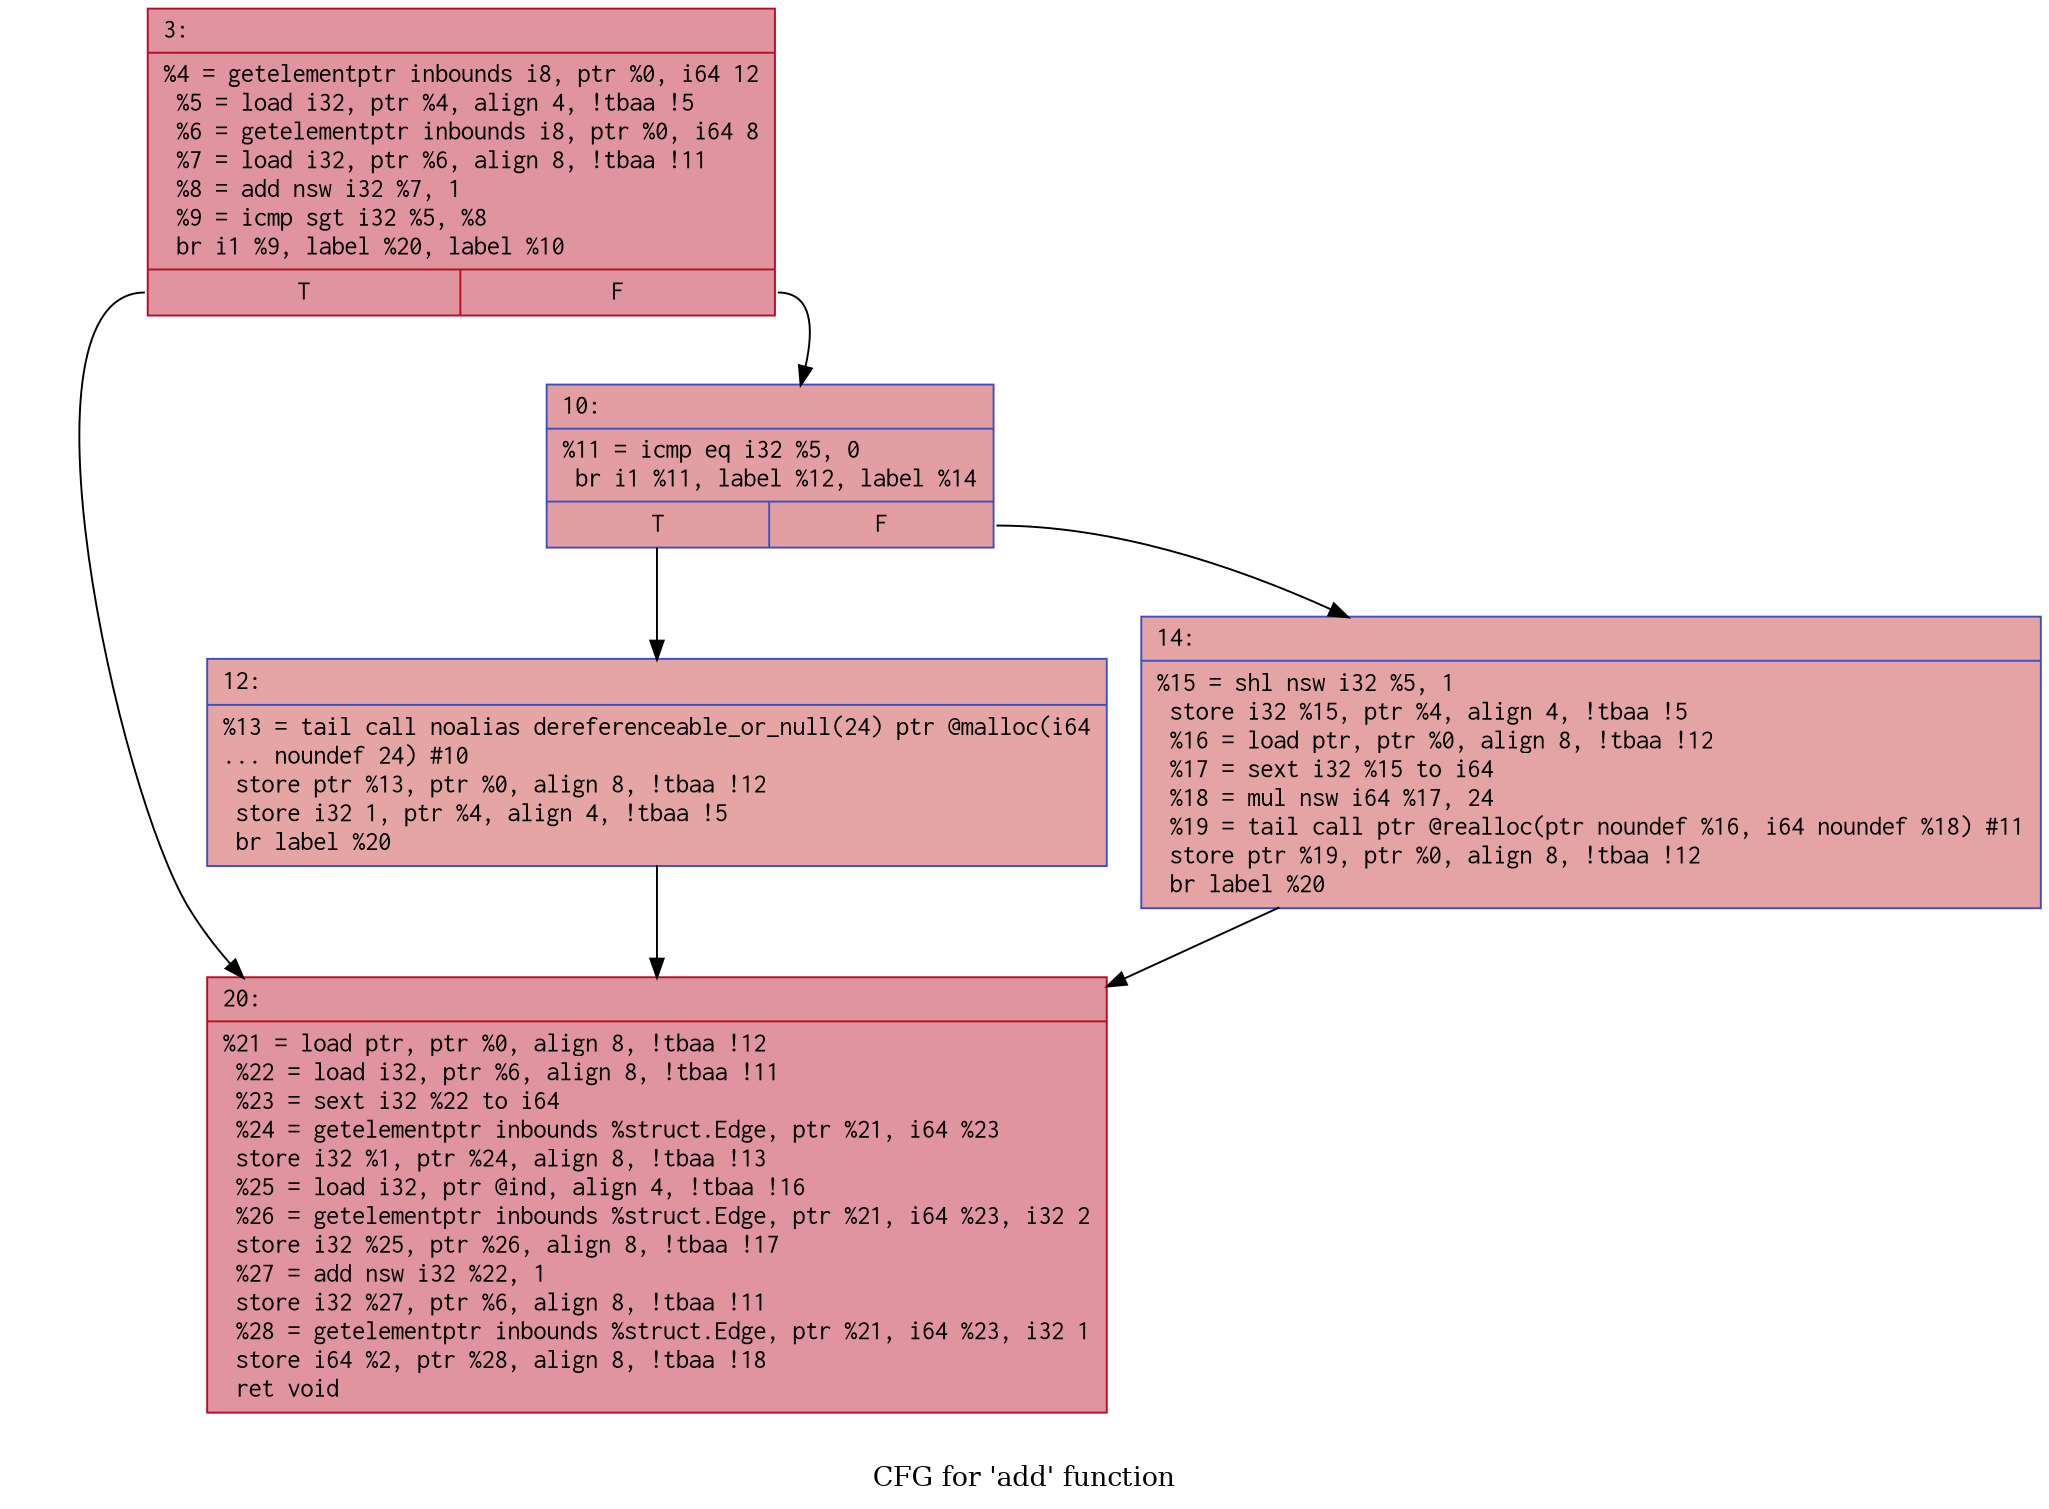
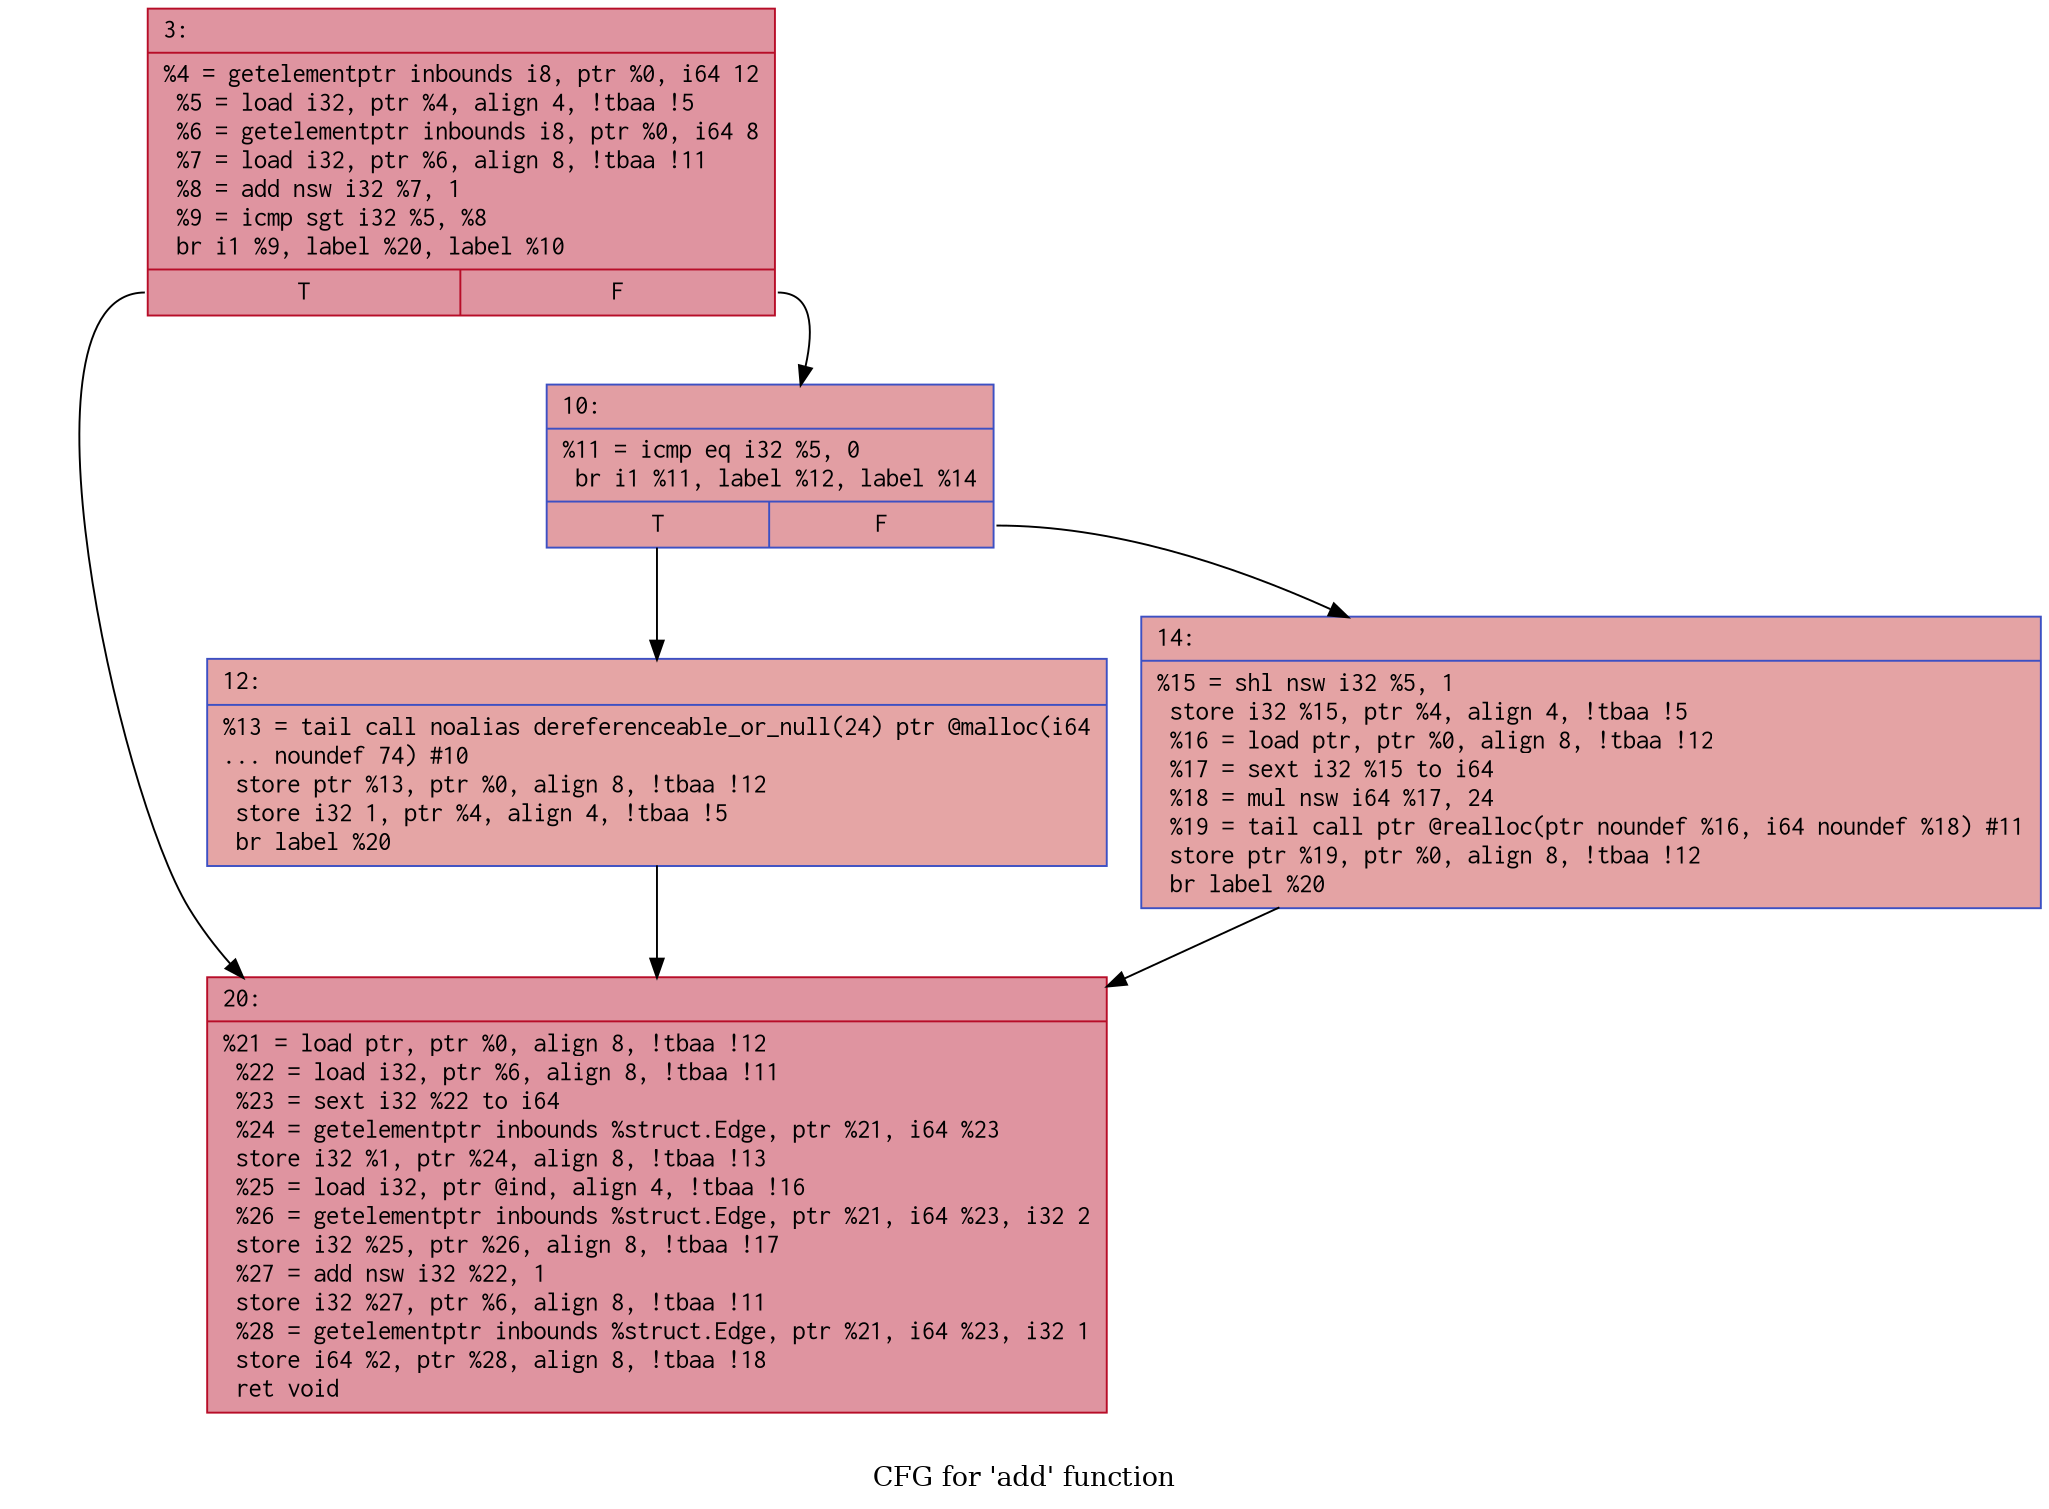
(346, 756) -> (346, 756)
